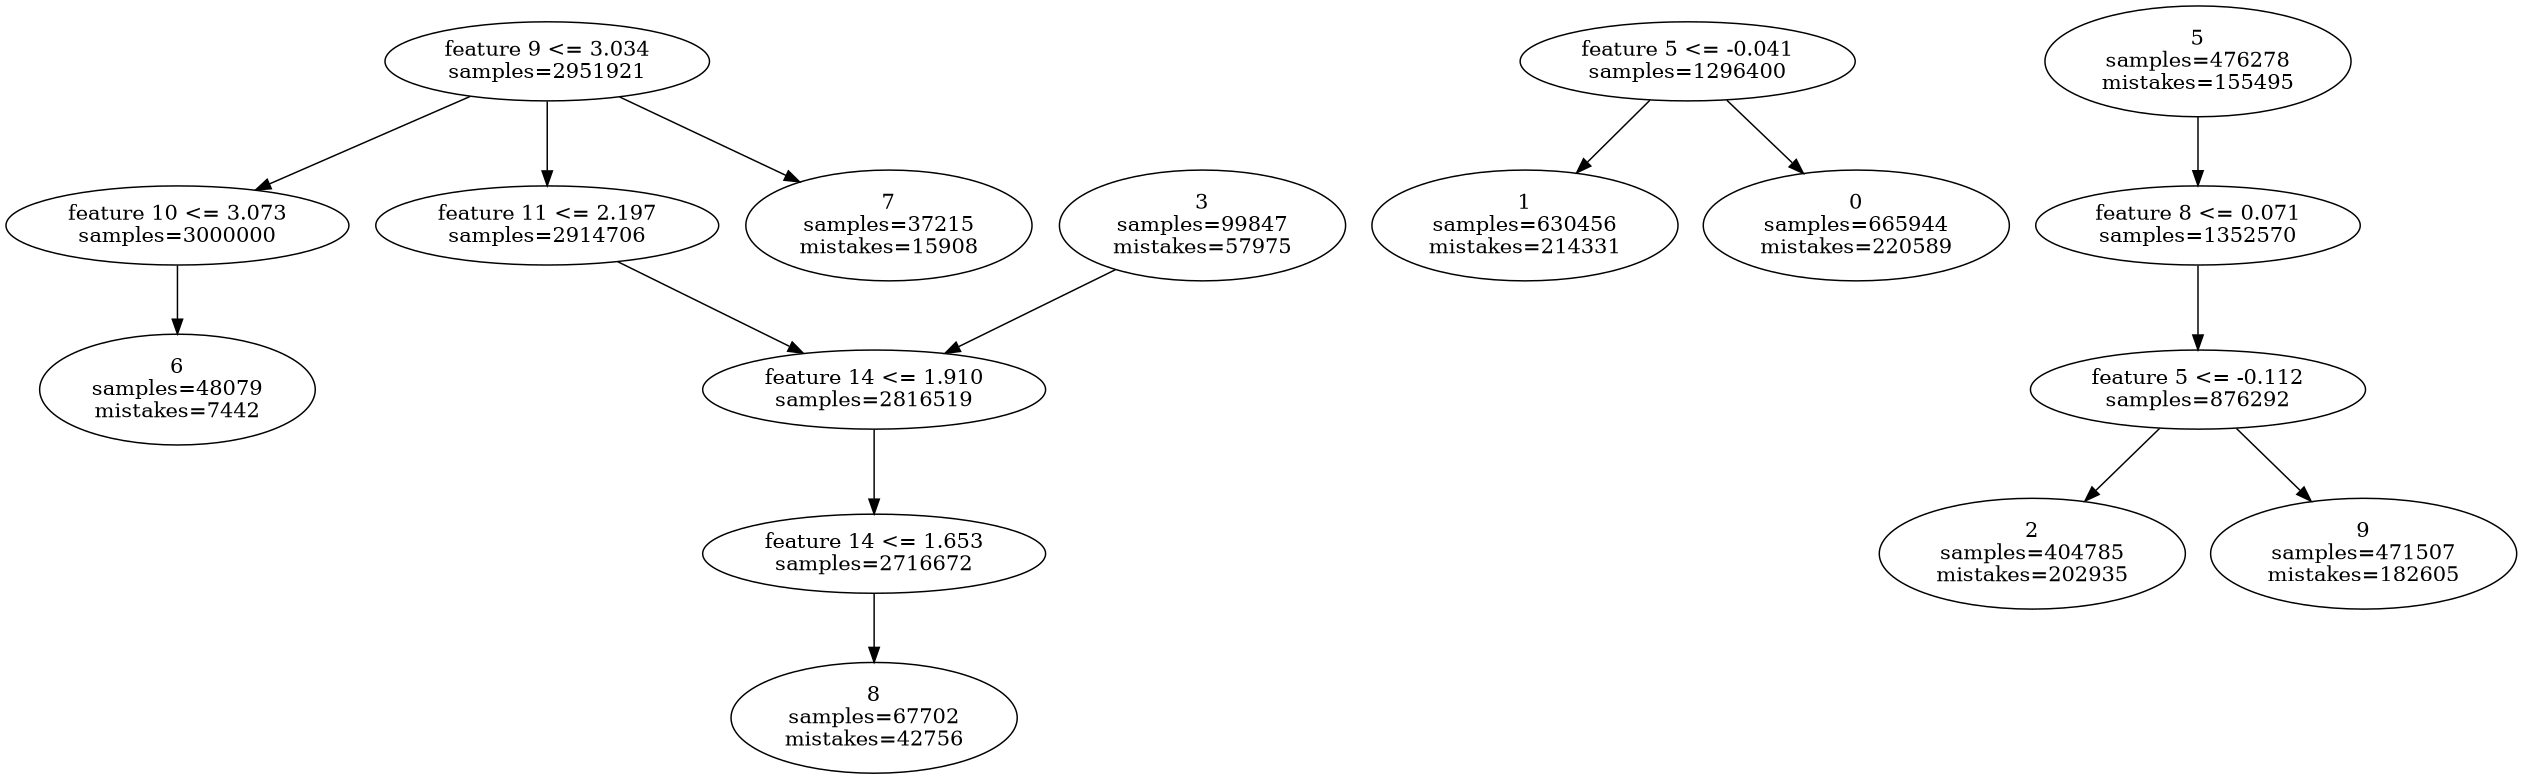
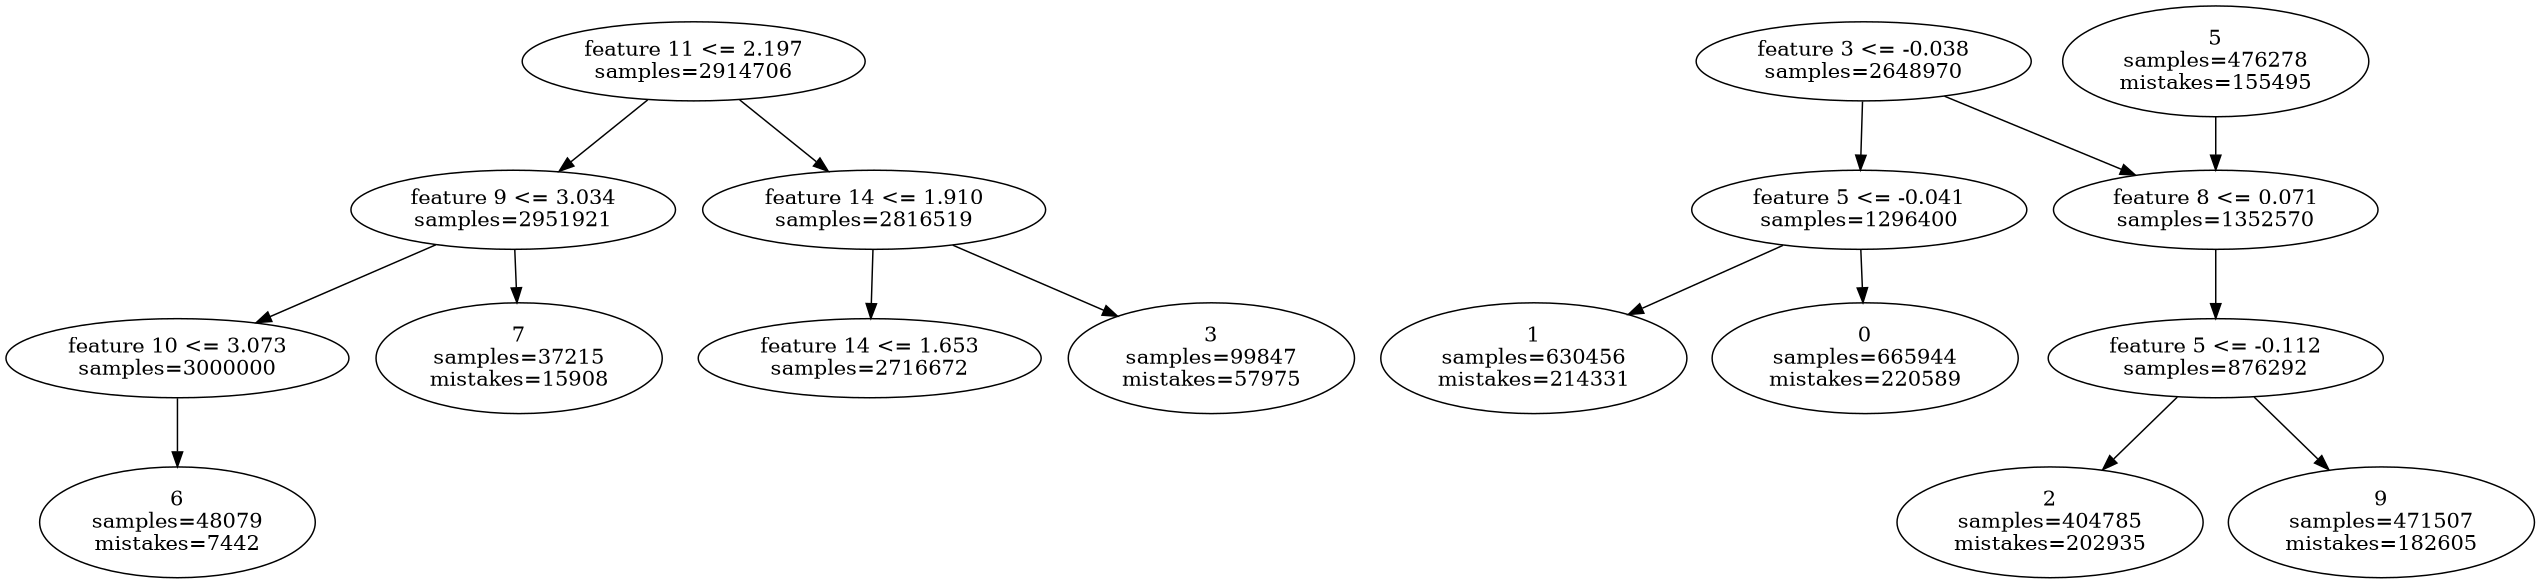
none -> (1864, 61)
(547, 136) -> (609, 131)
(1037, 308) -> (1028, 278)
(874, 718) -> none
